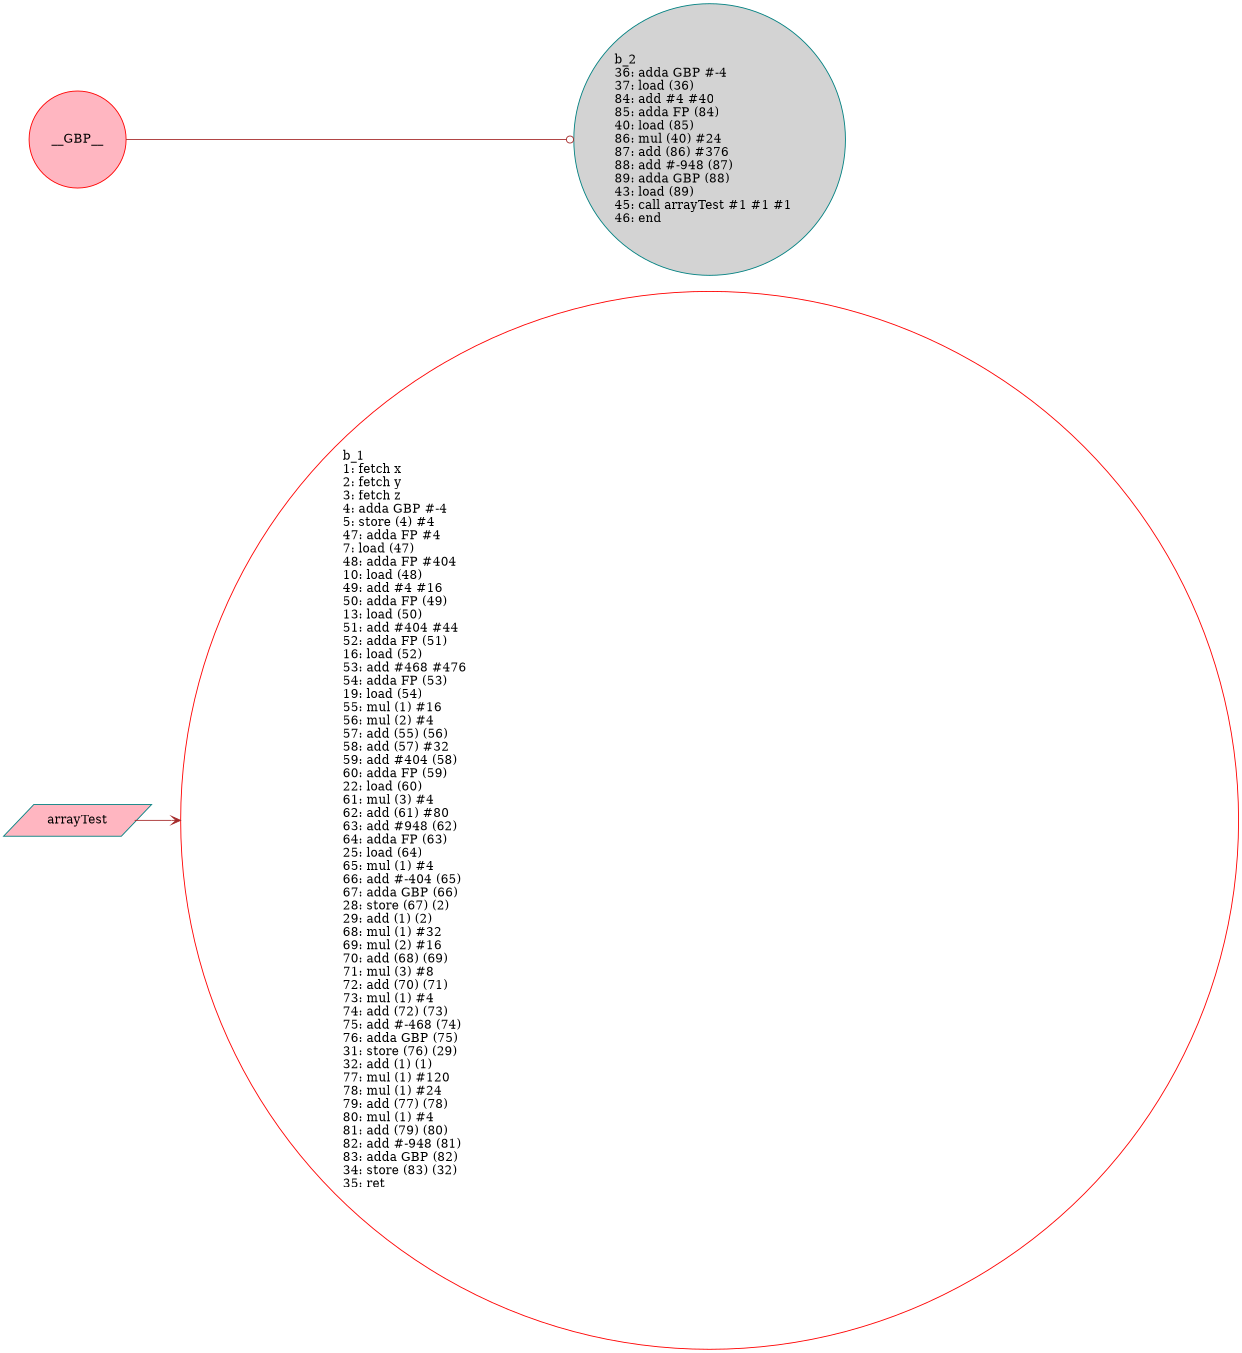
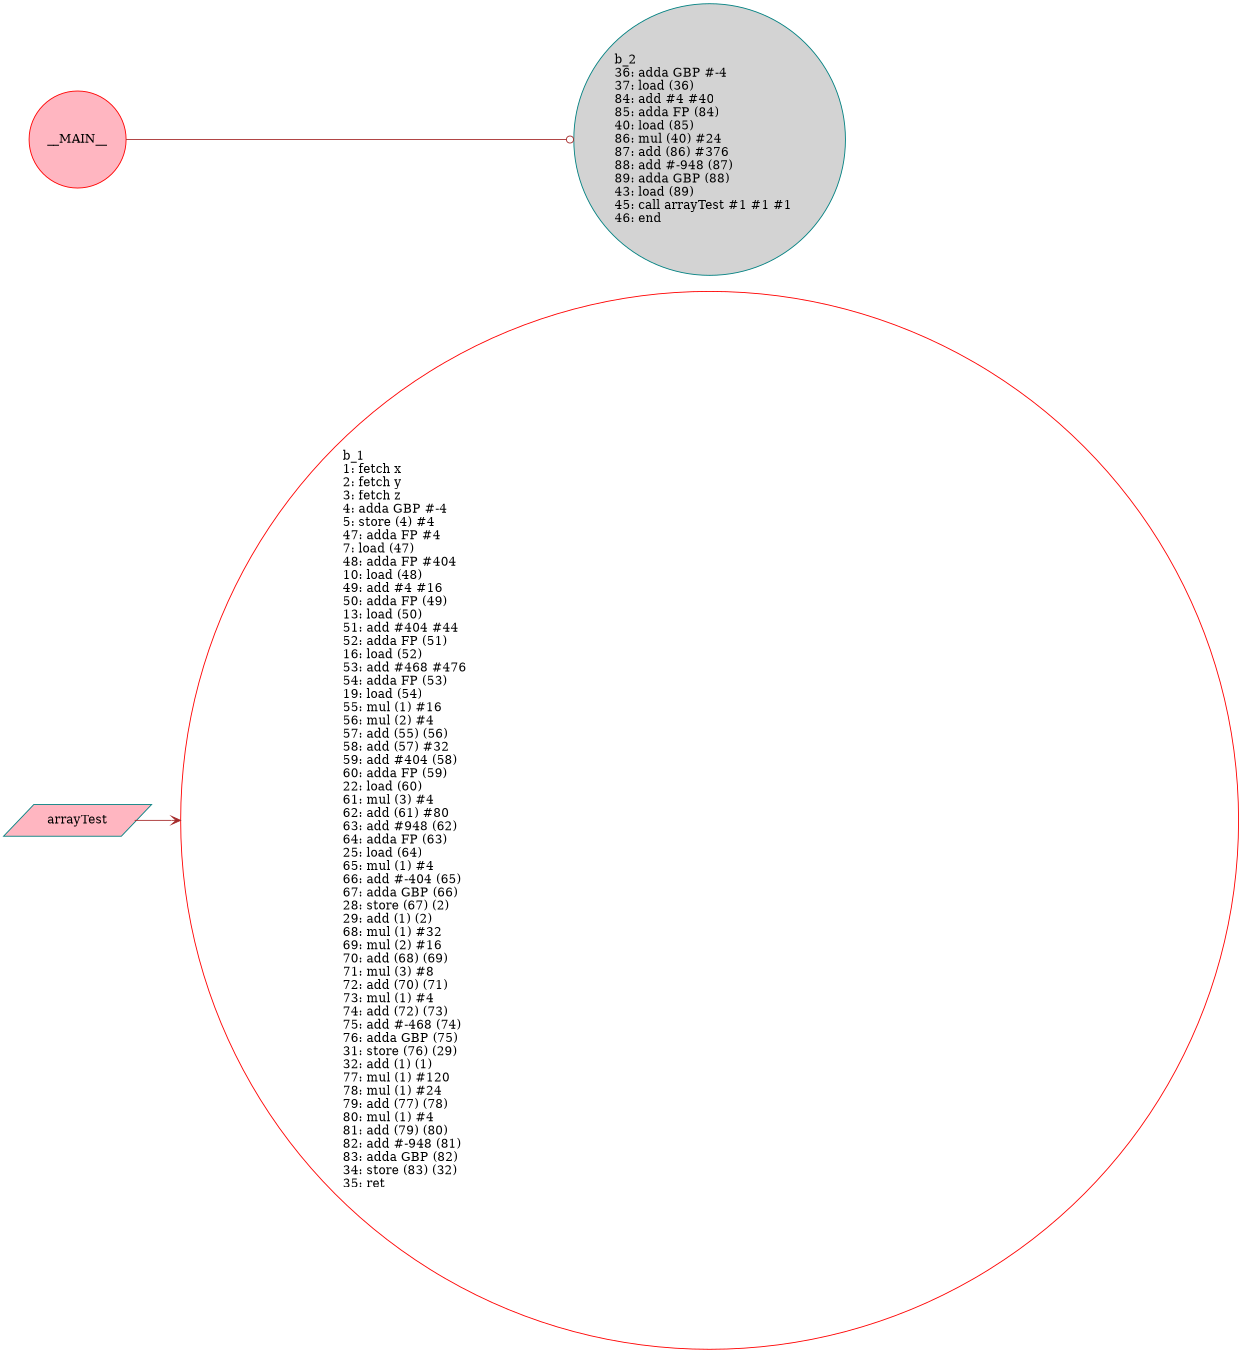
(78, 140) -> (78, 140)
